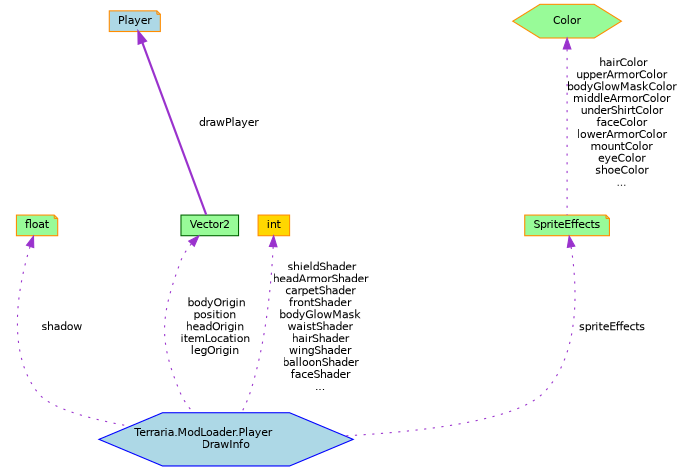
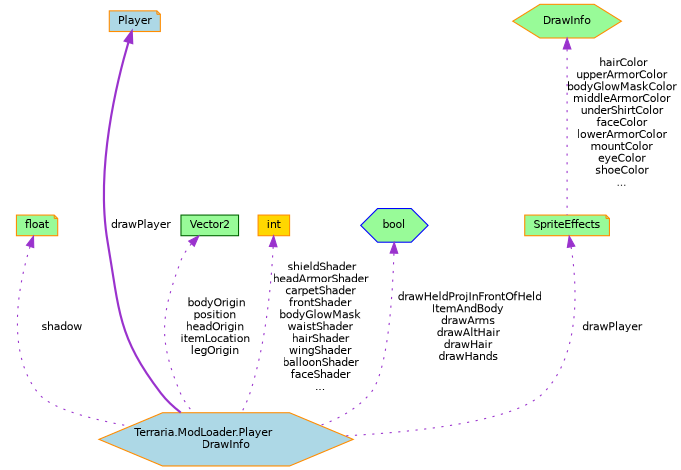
(567, 21) -> (567, 21)
(174, 128) -> (107, 236)
none -> (394, 225)
(611, 327) -> (611, 327)
(226, 439) -> (226, 439)
